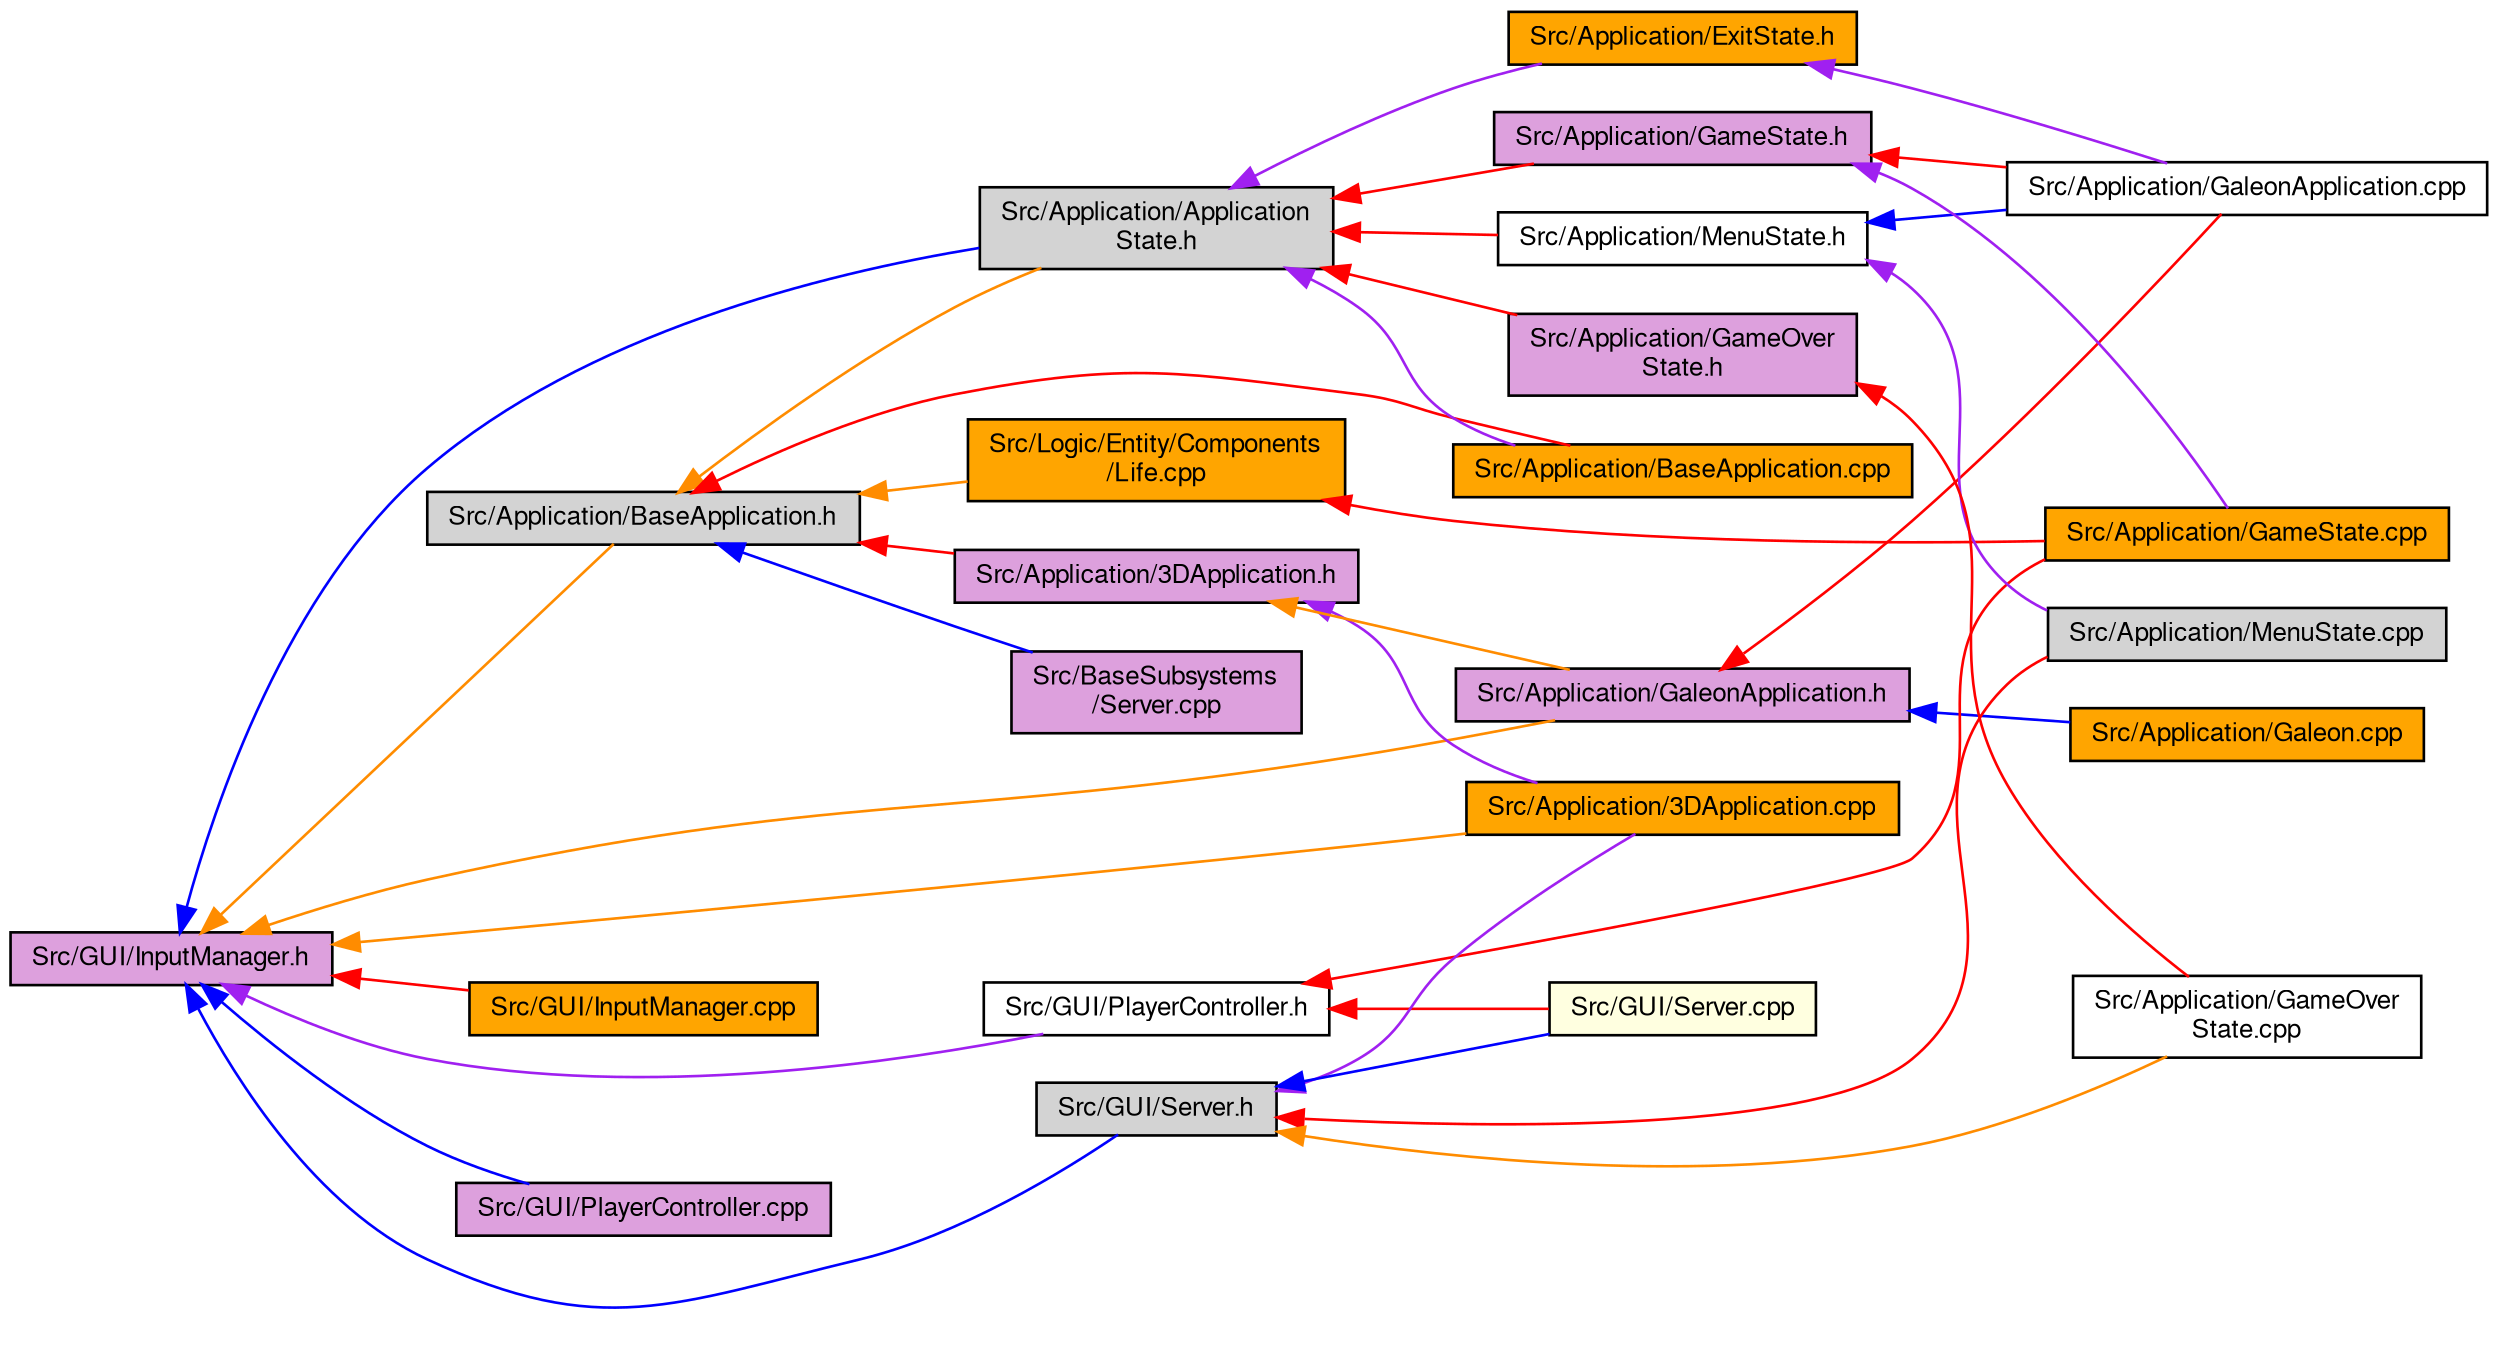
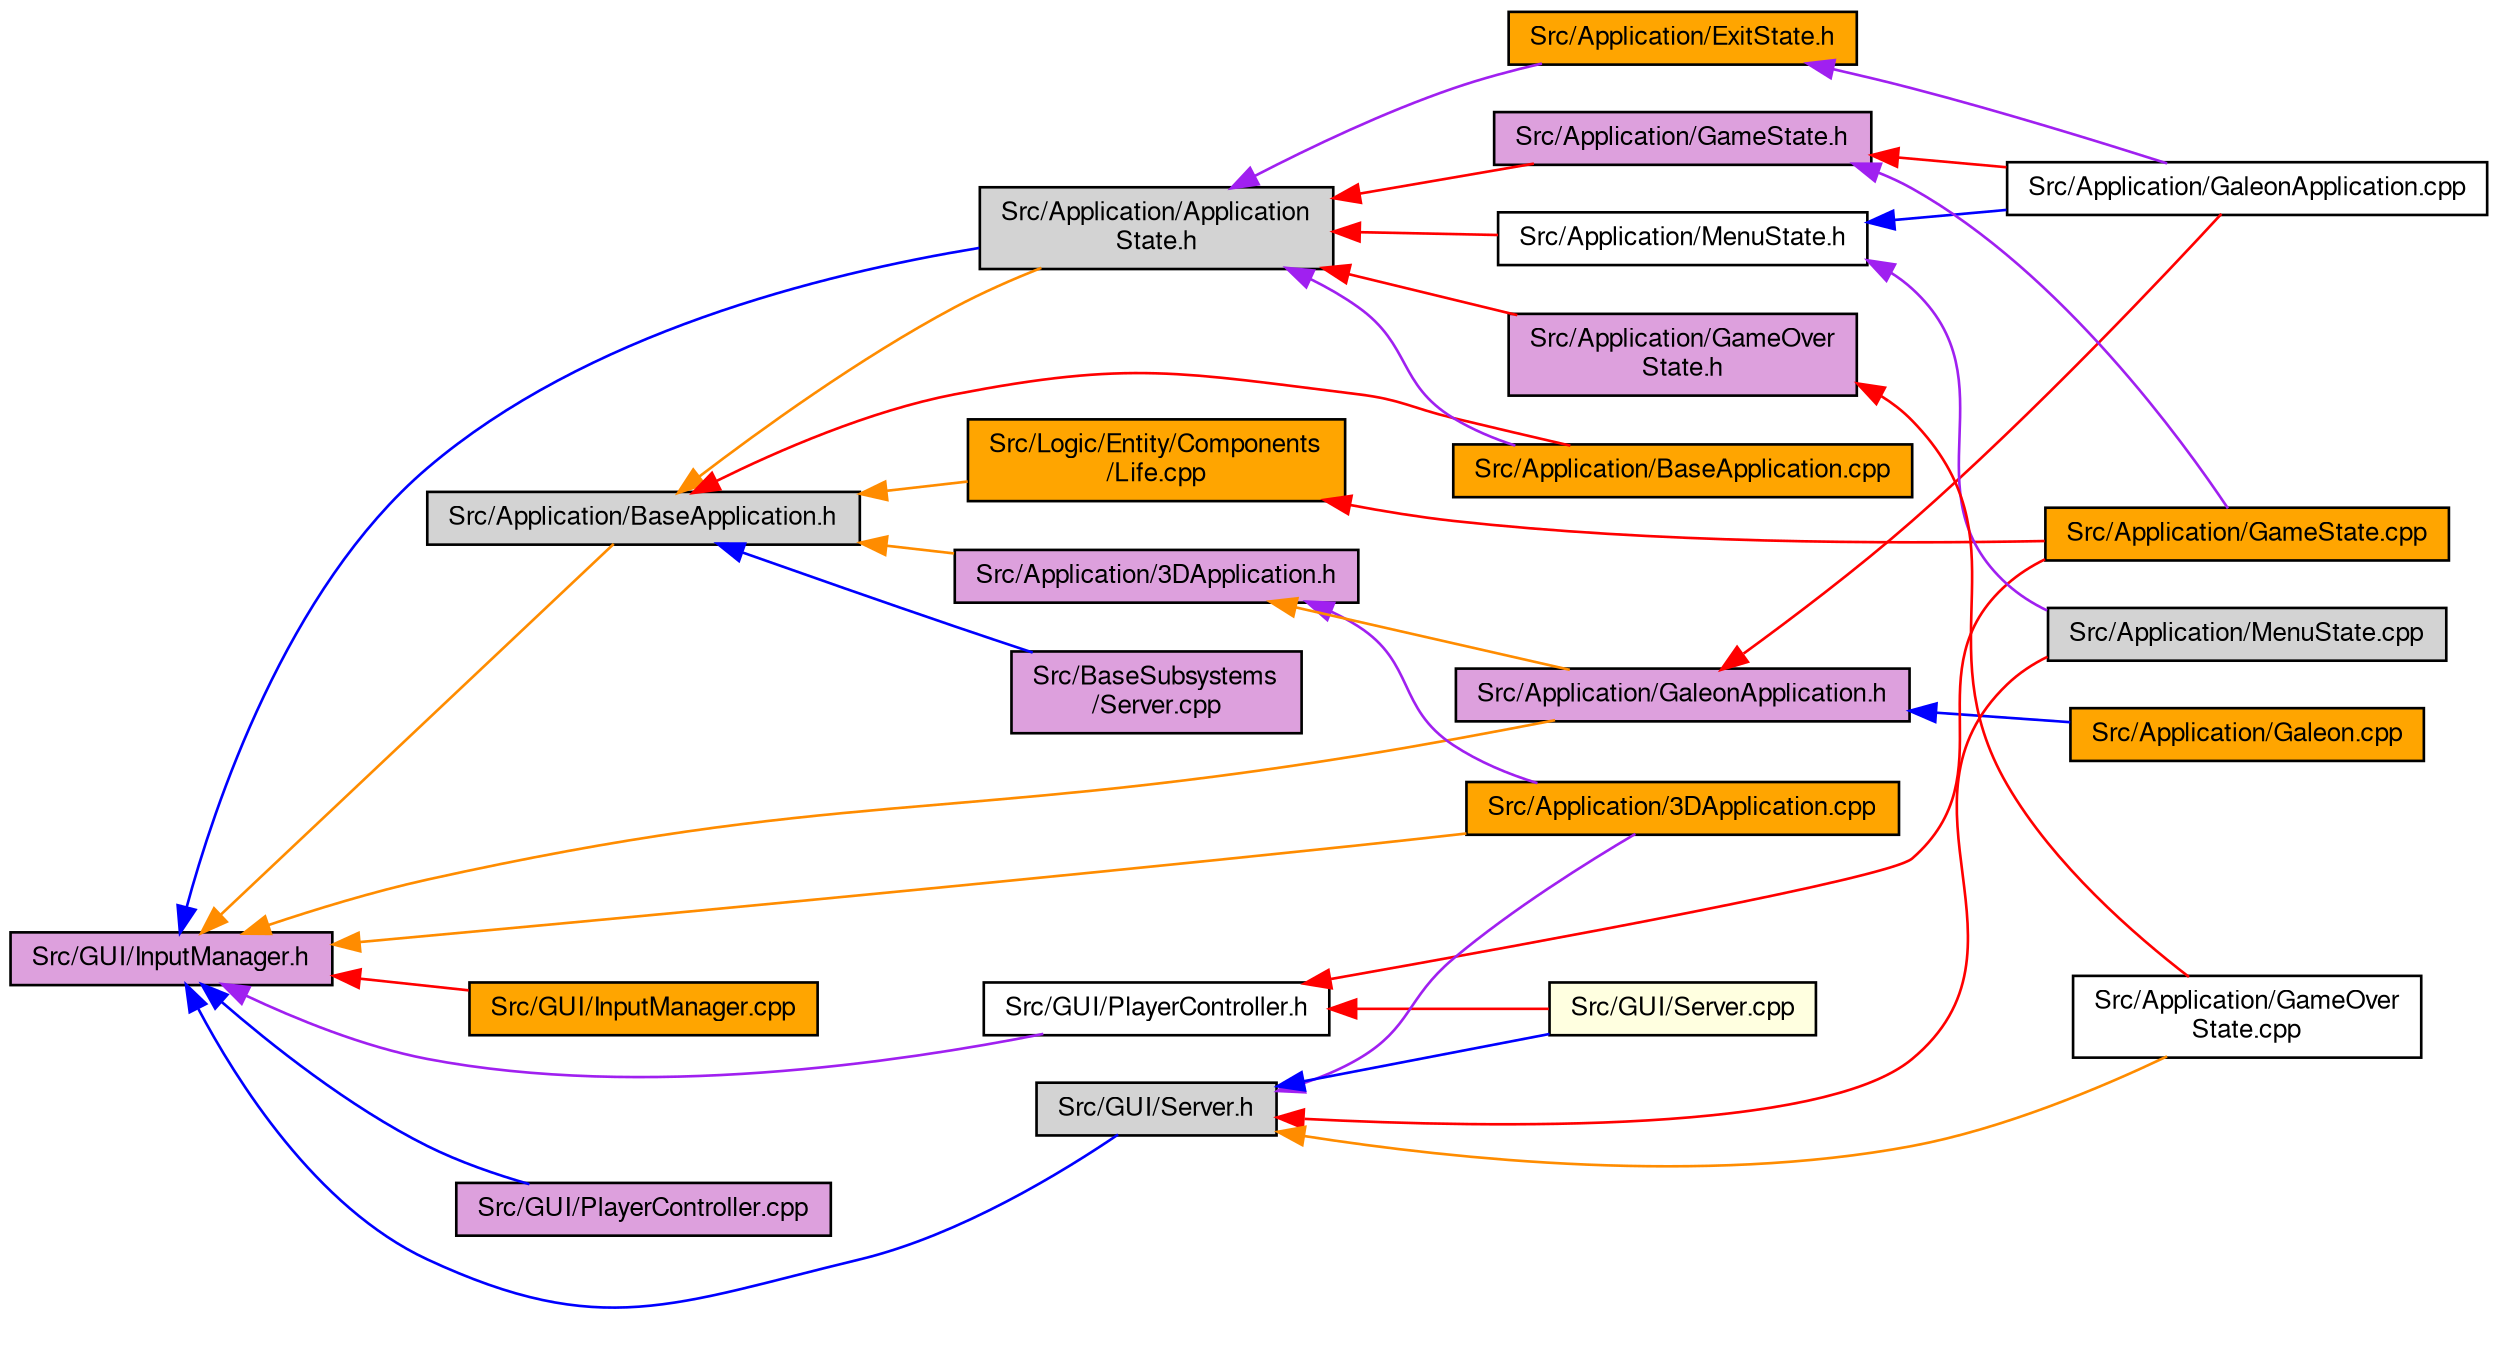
(920, 550) -> (920, 550)
